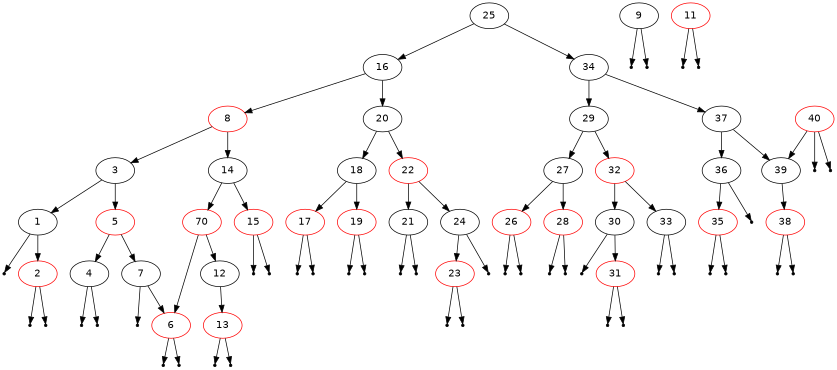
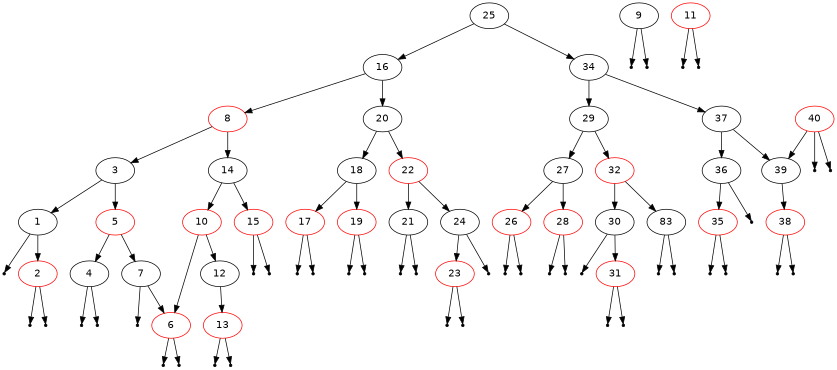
(202, 222) -> (202, 222)
(666, 222) -> (666, 222)
